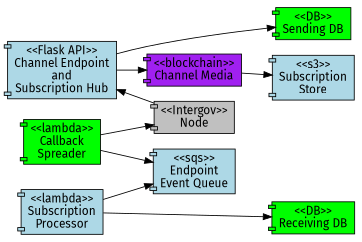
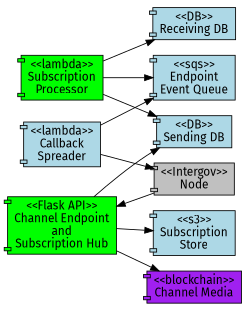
(313, 24) -> (194, 132)
(62, 70) -> (62, 225)
(253, 74) -> (131, 229)
none -> (126, 104)
(62, 142) -> (62, 144)
(62, 212) -> (62, 78)
(313, 218) -> (194, 24)
